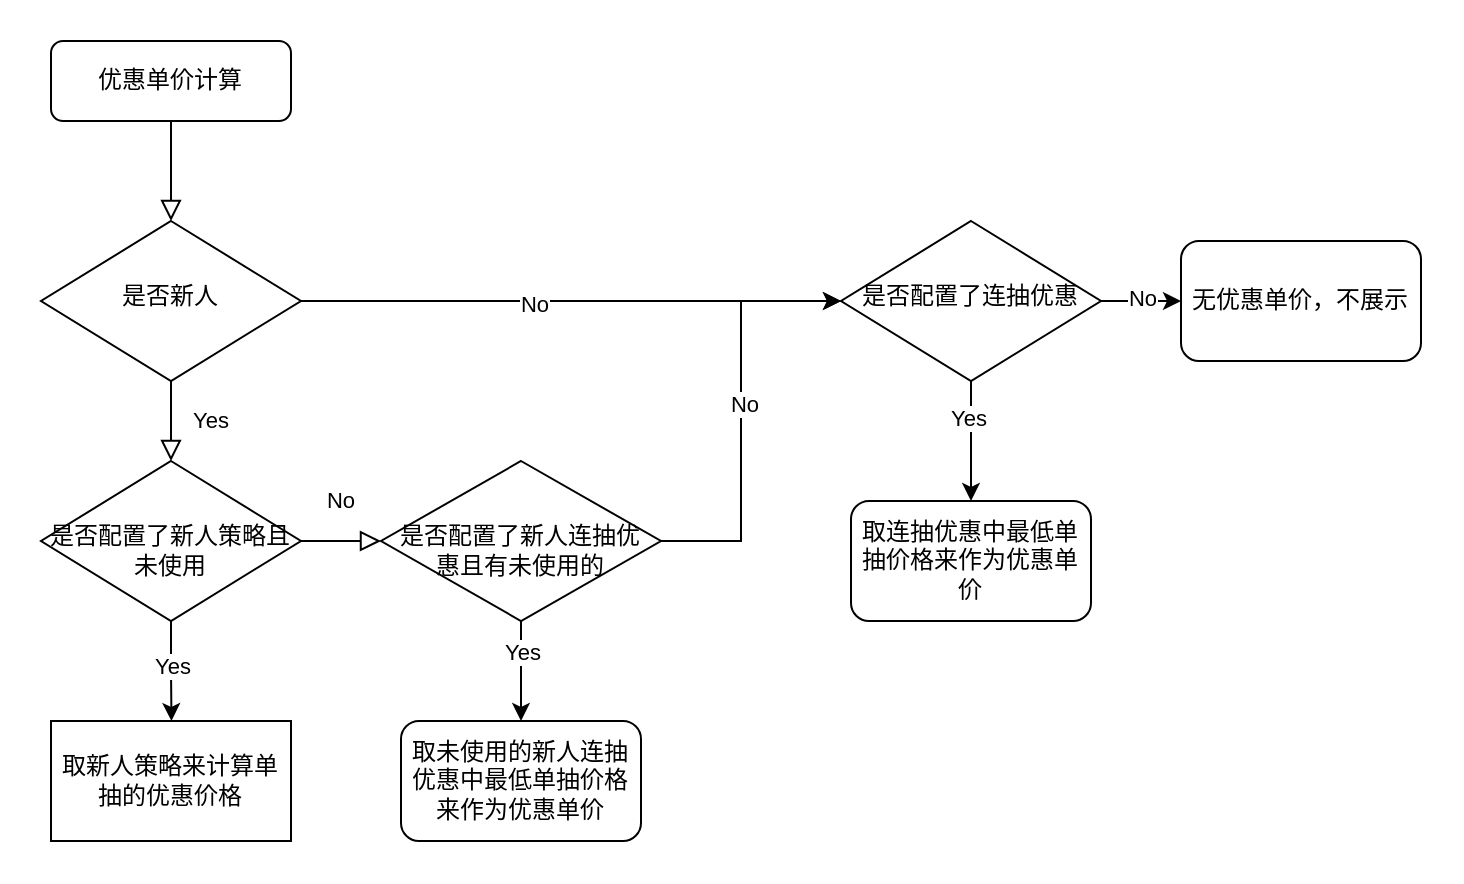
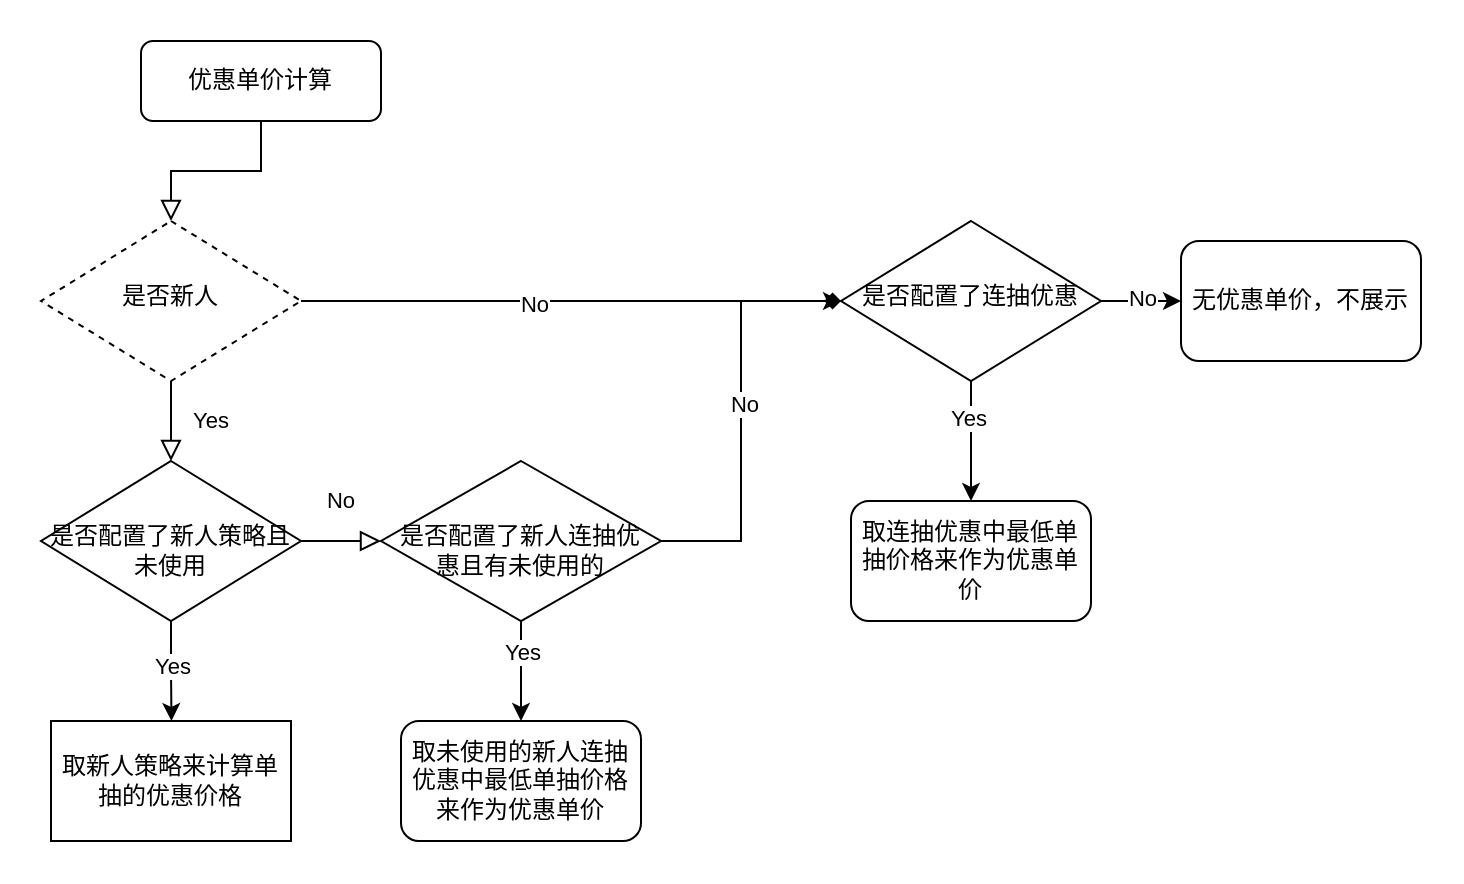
(171, 81) -> (261, 81)
(171, 301) -> (171, 301)
(301, 301) -> (301, 301)
